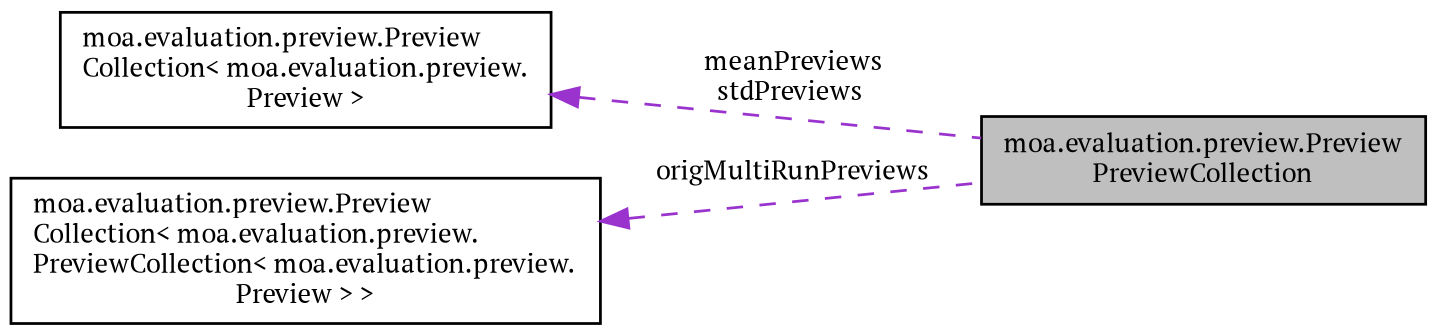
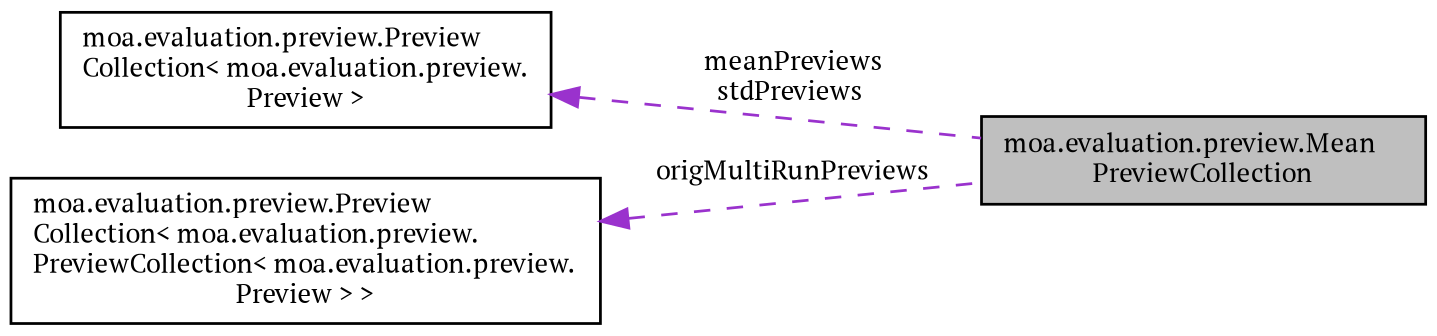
(1204, 160) -> (1204, 160)
